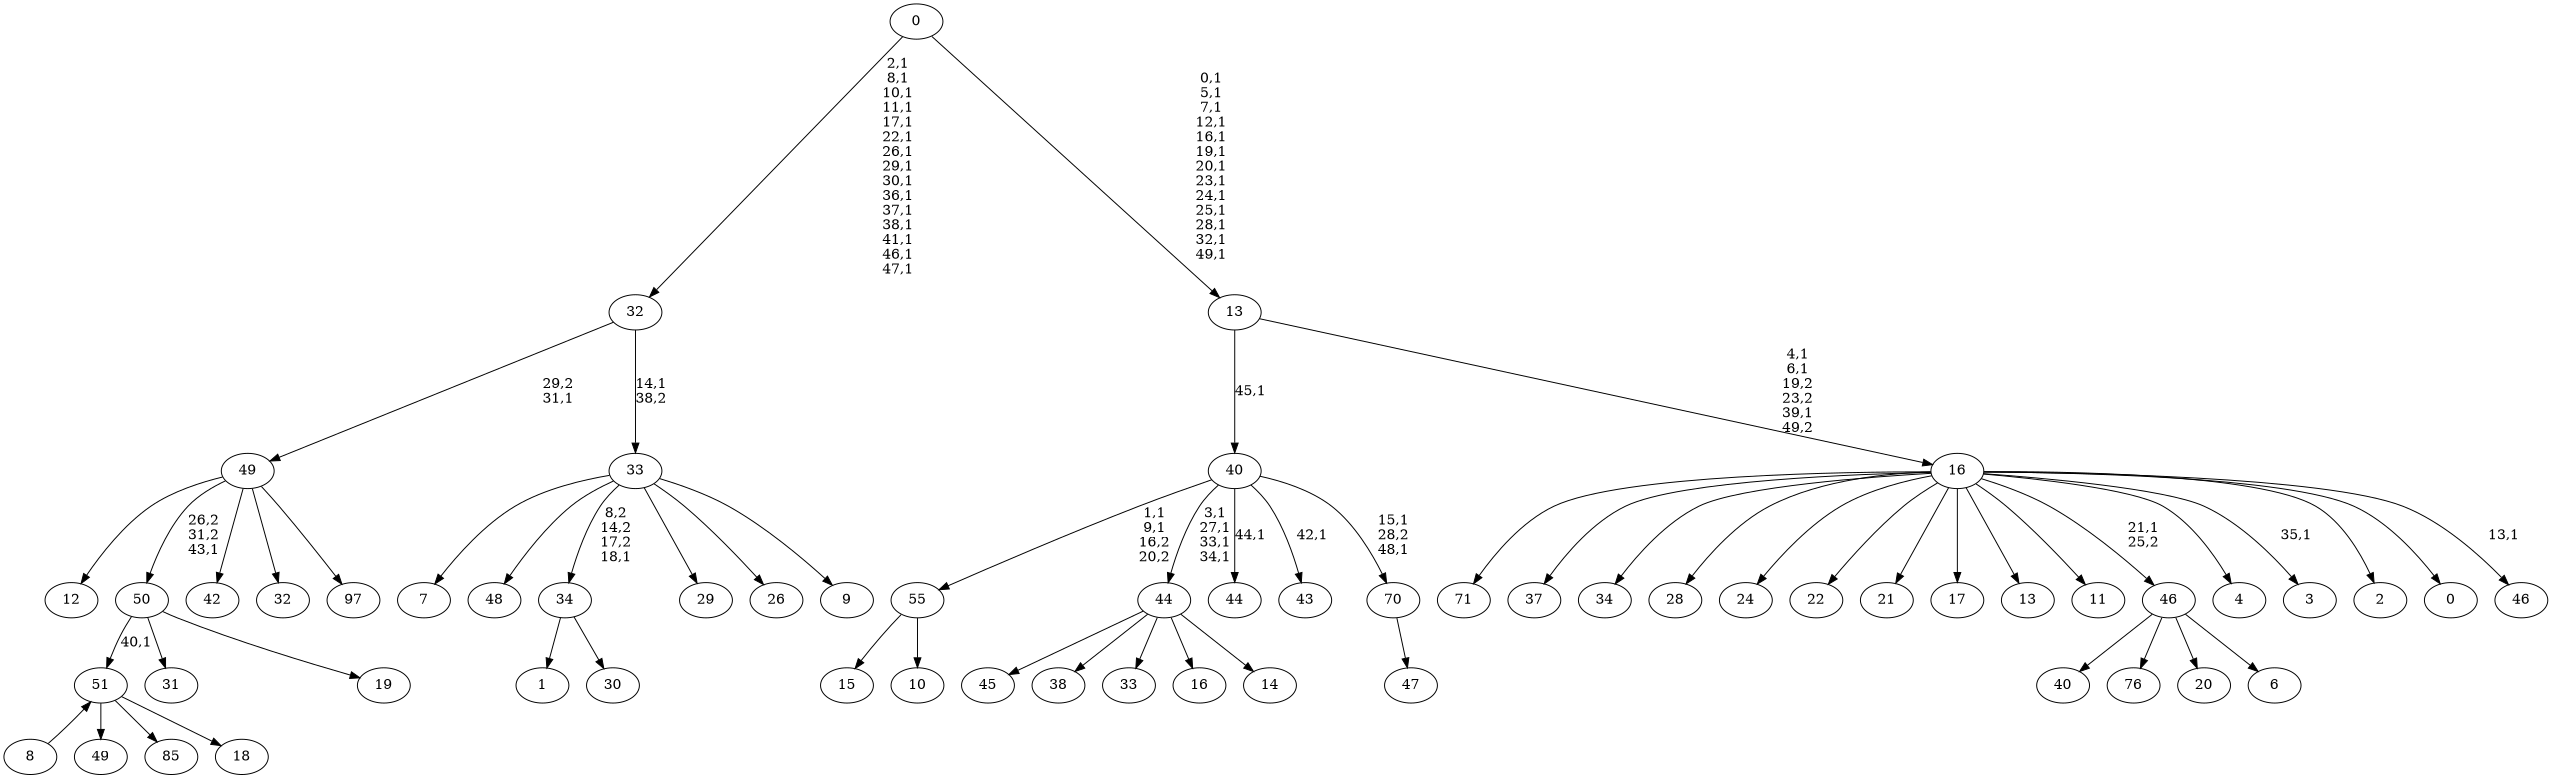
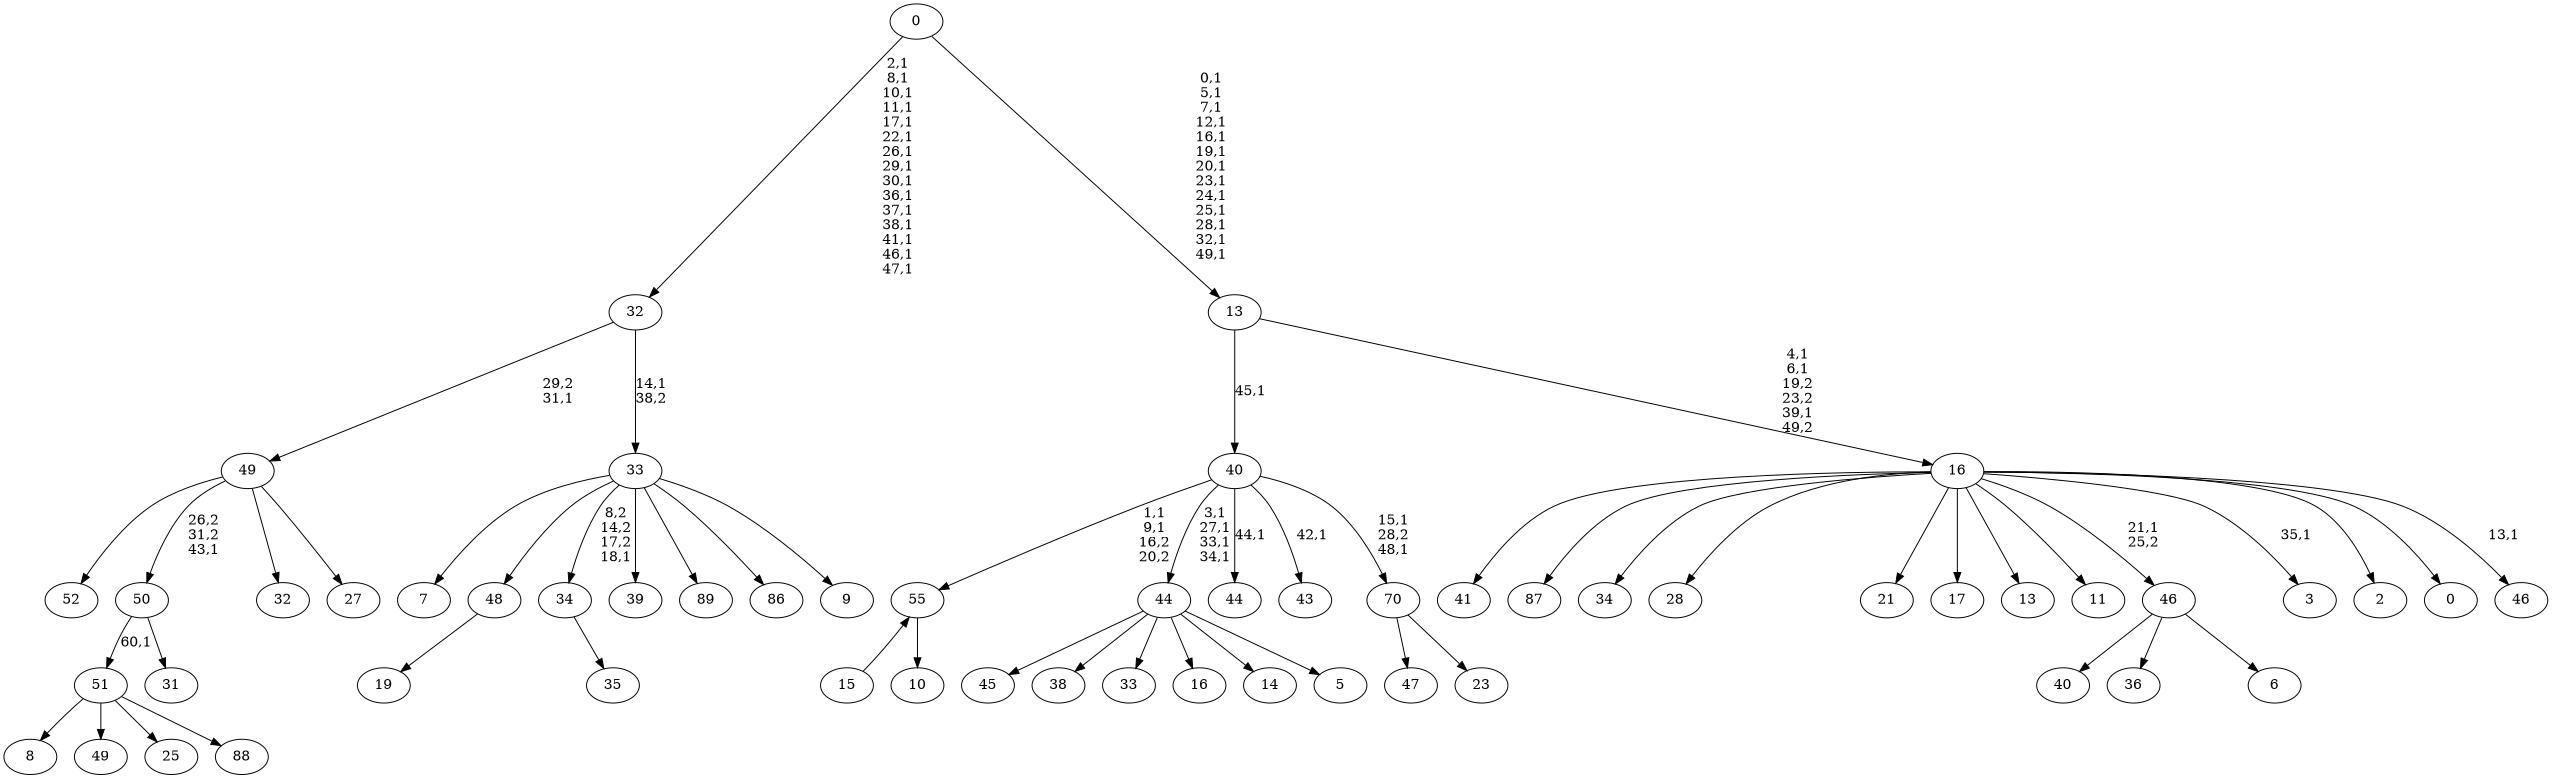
(71, 600) -> (71, 600)
(212, 600) -> none
(353, 600) -> (353, 600)
none -> (635, 600)
(706, 600) -> (706, 600)
(776, 600) -> (776, 600)
(1464, 600) -> (1464, 600)
(1534, 600) -> (1534, 600)
(1746, 600) -> none
(1816, 600) -> none
(2239, 600) -> none
(881, 637) -> (884, 649)
(136, 643) -> (136, 643)
(256, 646) -> (443, 640)
(542, 685) -> none
(613, 685) -> (613, 685)
none -> (1340, 685)
none -> (1481, 685)
(2134, 685) -> (2134, 685)
(2204, 685) -> none
(67, 727) -> (65, 715)
(171, 757) -> (171, 757)
(242, 757) -> (242, 757)
